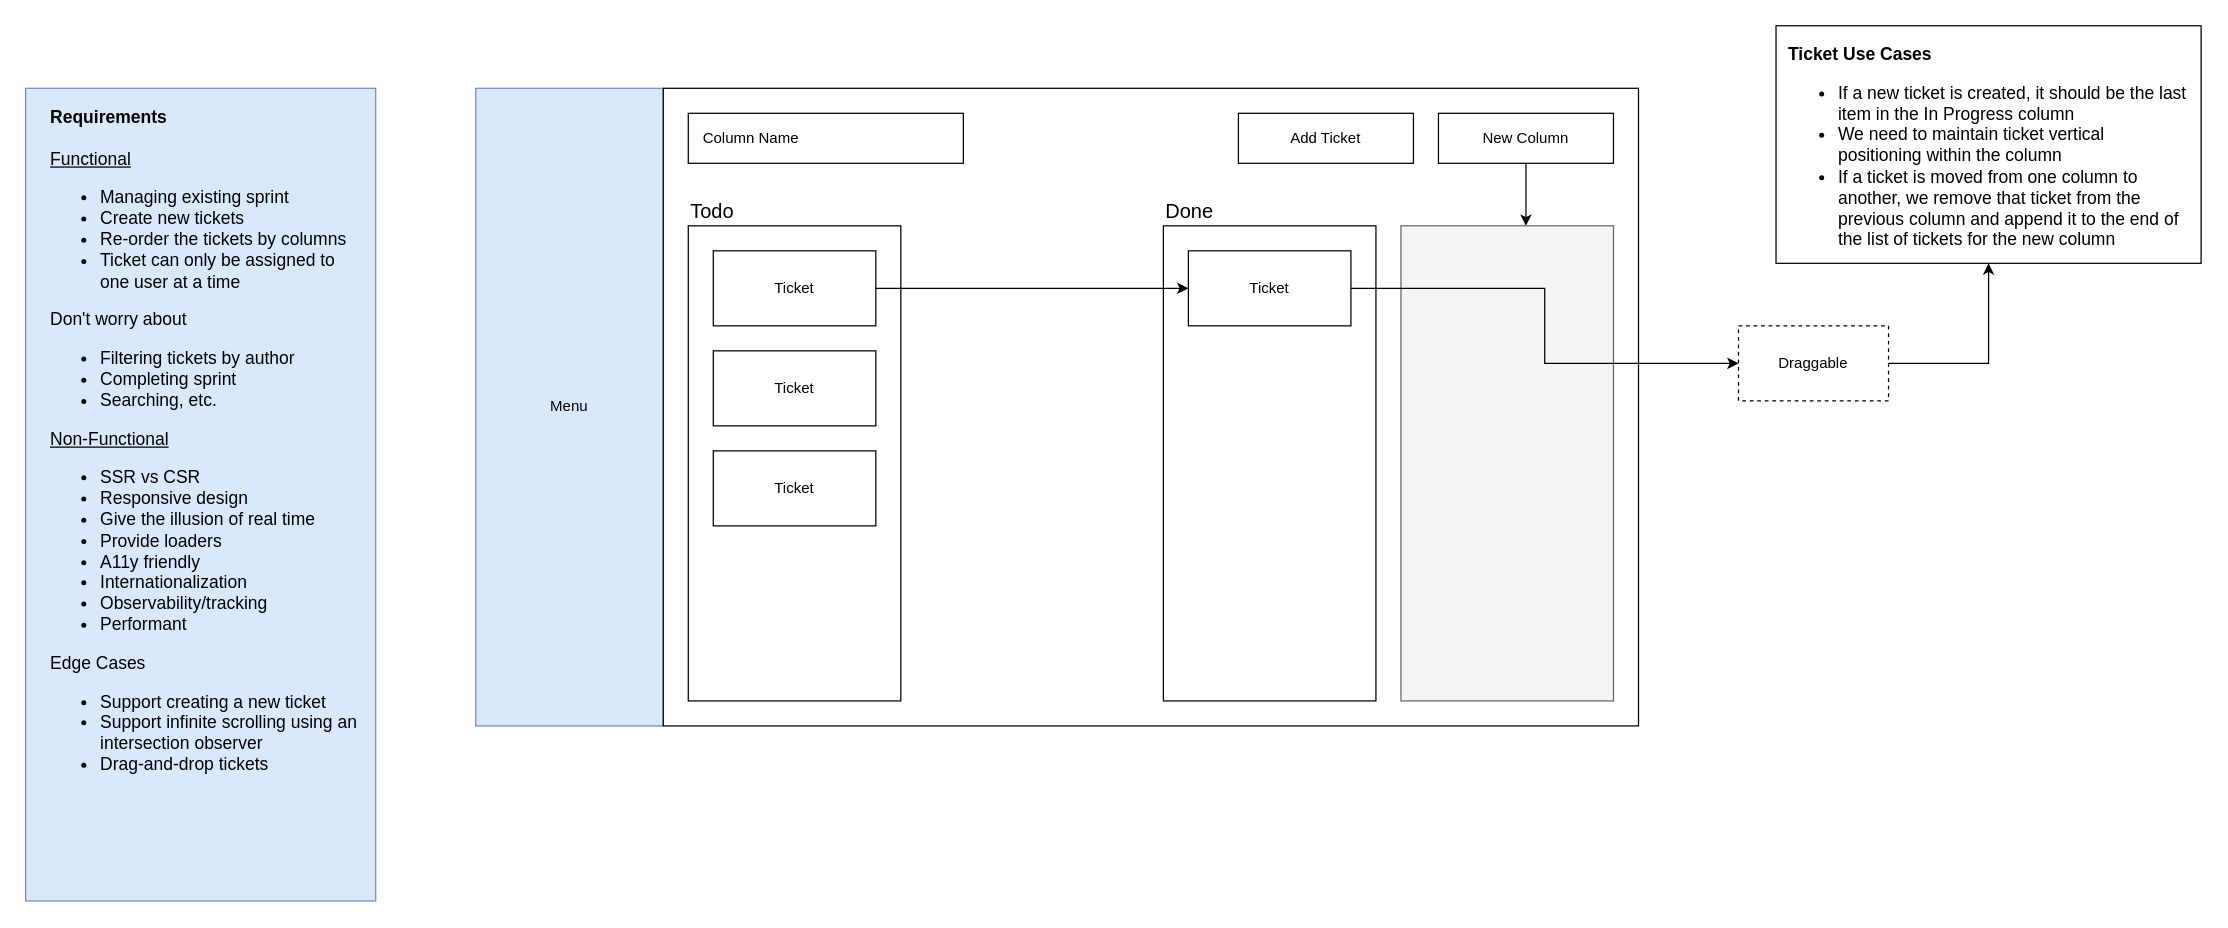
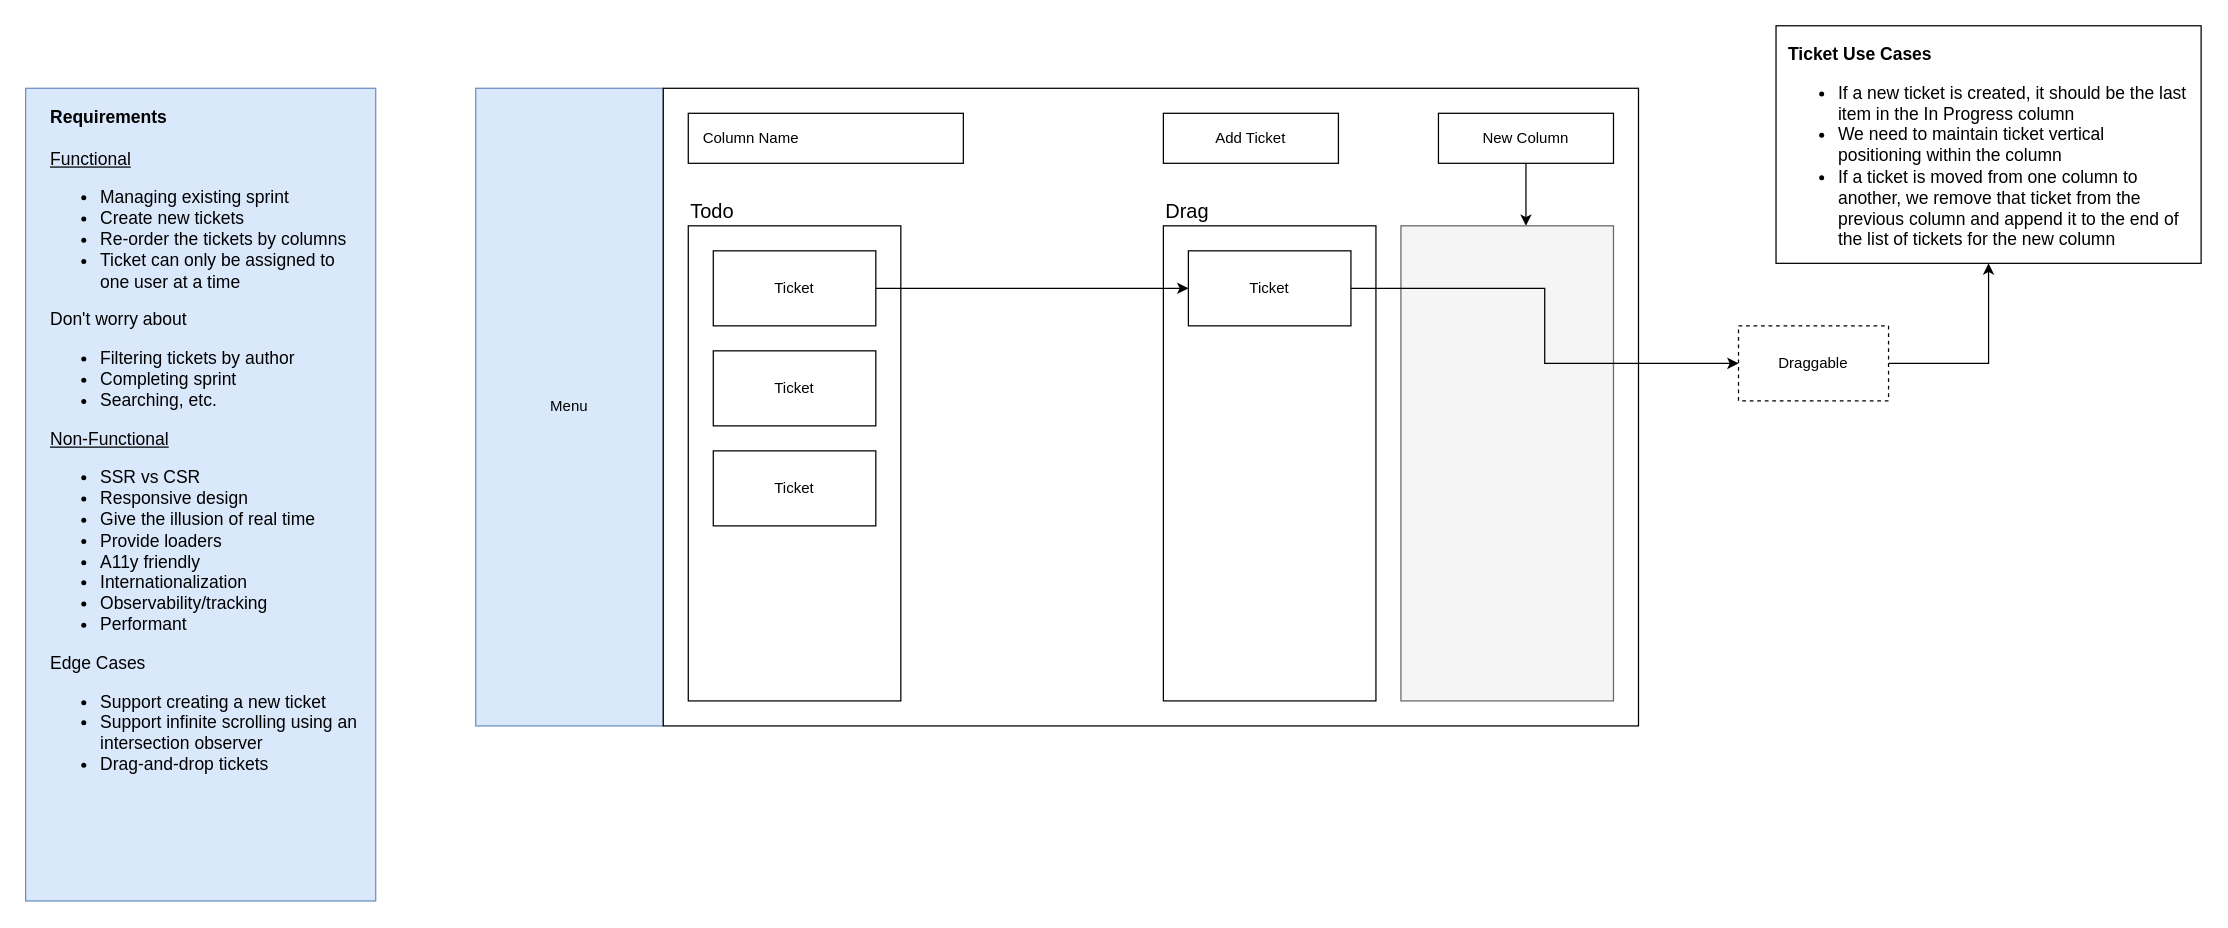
(1326, 138) -> (1251, 138)
(1188, 210) -> (1188, 210)
